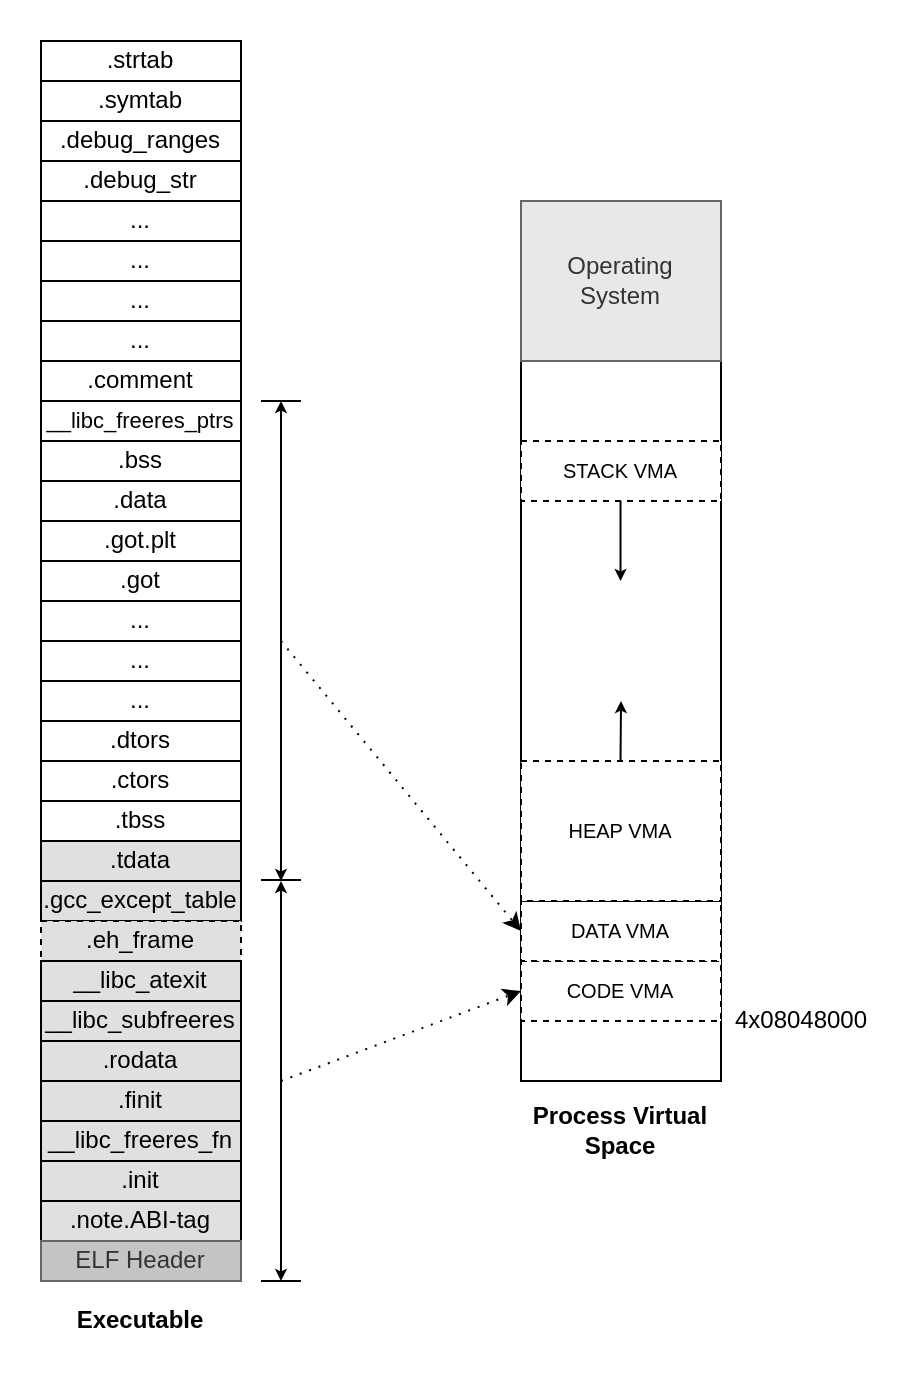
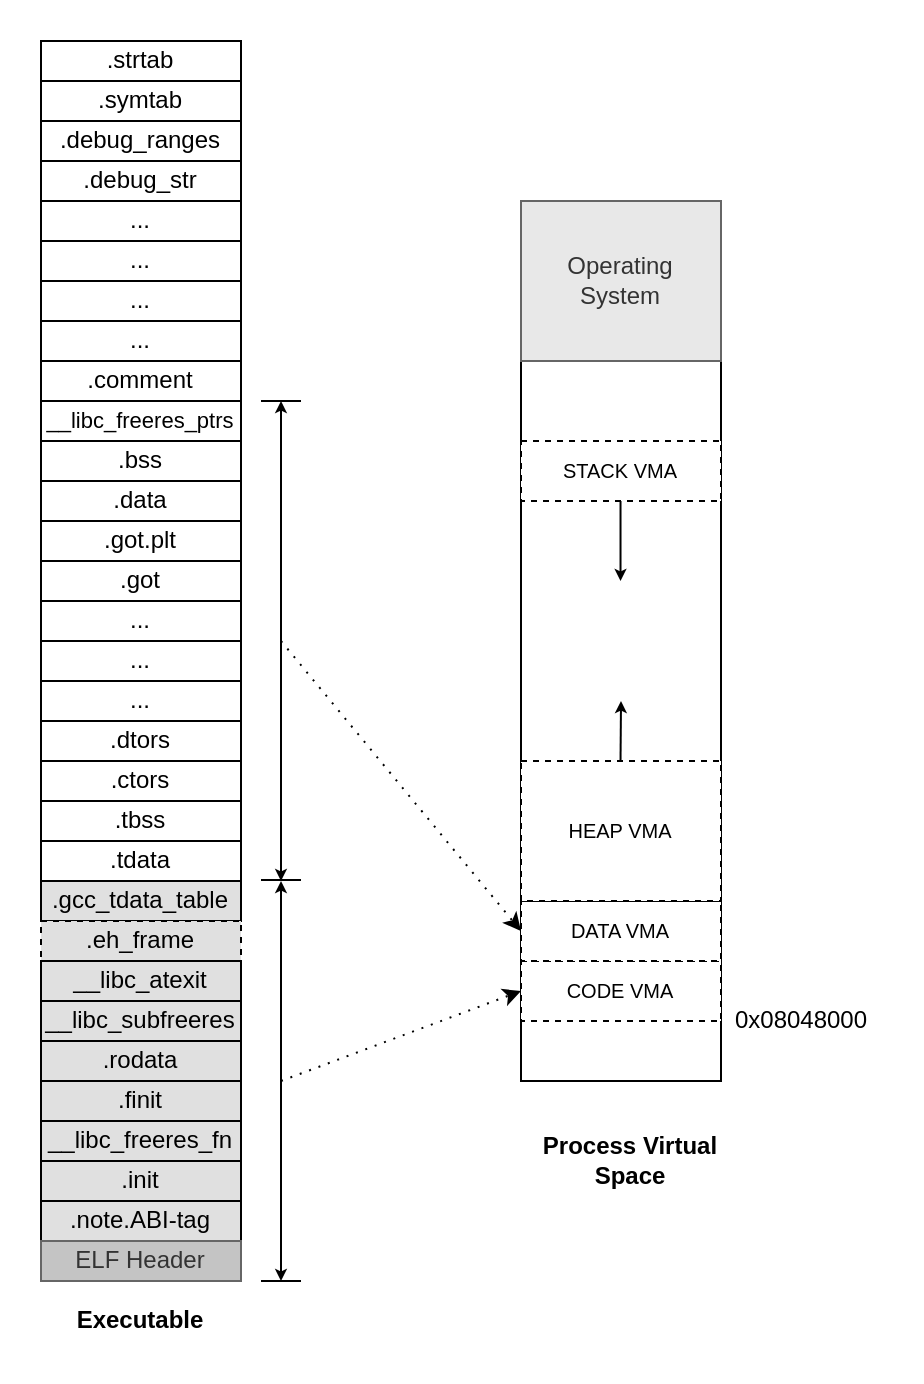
(141, 861) -> (141, 861)
(141, 901) -> (141, 901)
(802, 1021) -> (802, 1021)
(621, 1131) -> (631, 1161)
